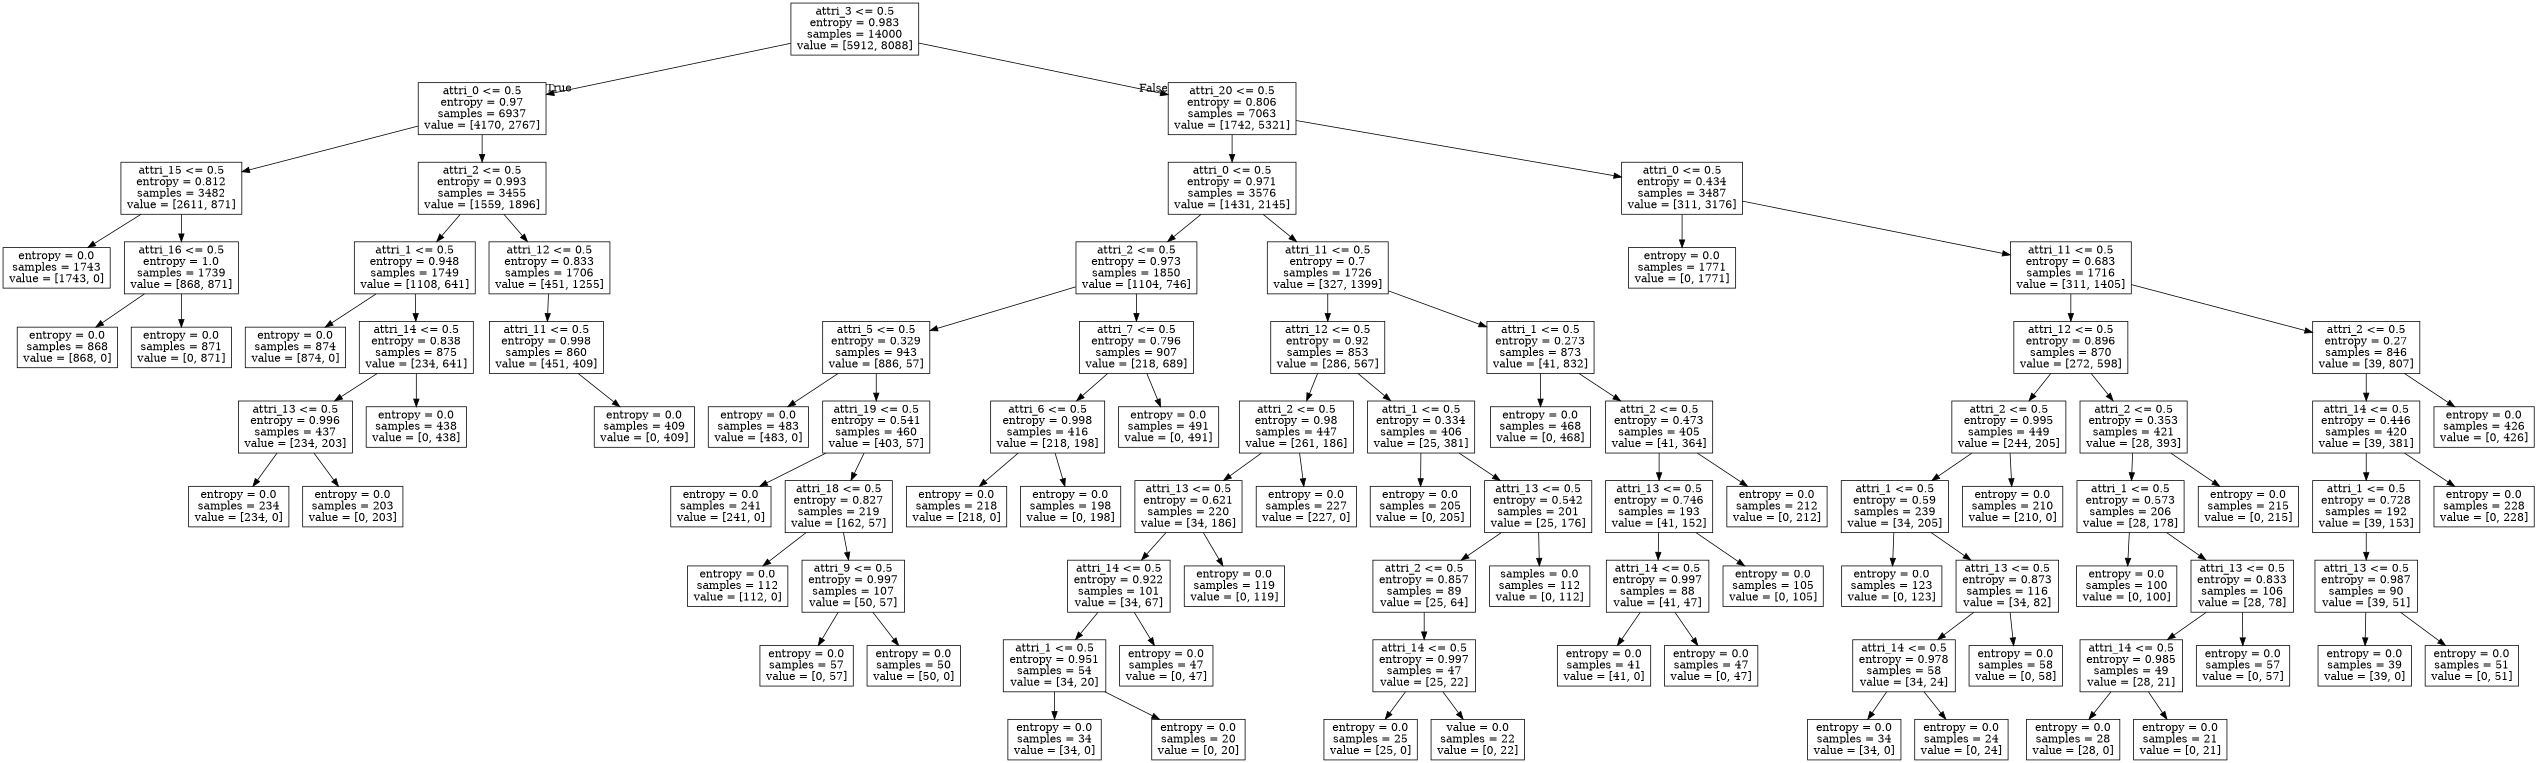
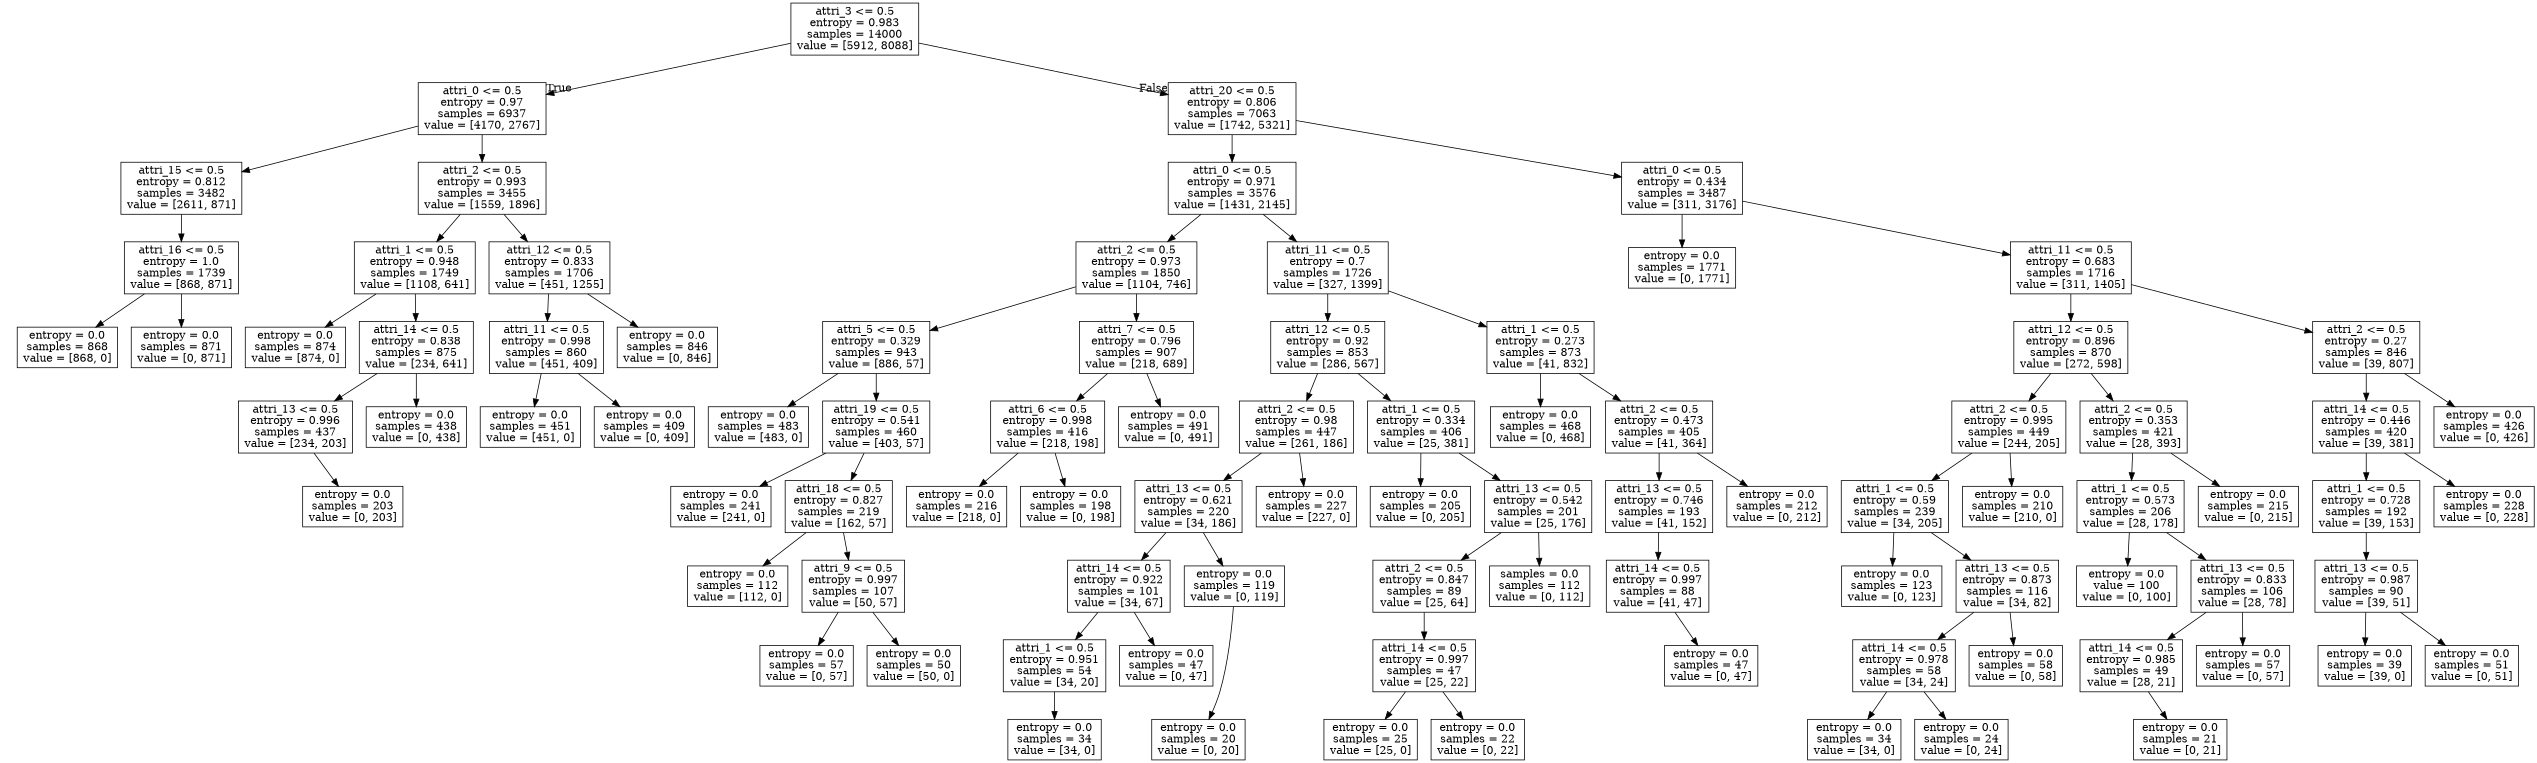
(57, 268) -> none
none -> (667, 347)
none -> (530, 427)
(239, 507) -> none
(957, 507) -> (957, 507)
(1424, 586) -> (1424, 586)
(1773, 586) -> none
(2127, 586) -> (2127, 586)
(1604, 666) -> none
(1129, 704) -> (1227, 660)
(1478, 740) -> (1478, 740)
(2073, 740) -> none
